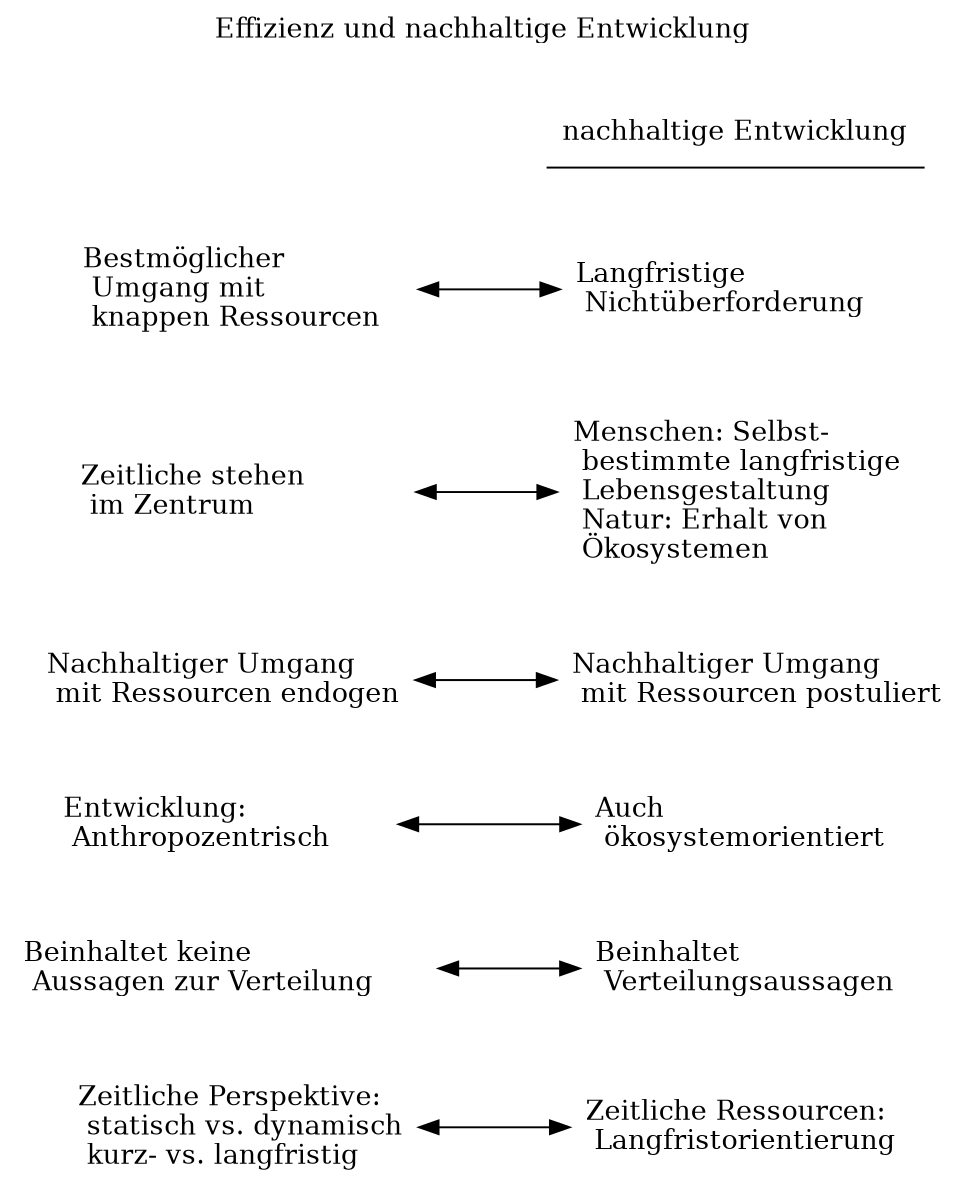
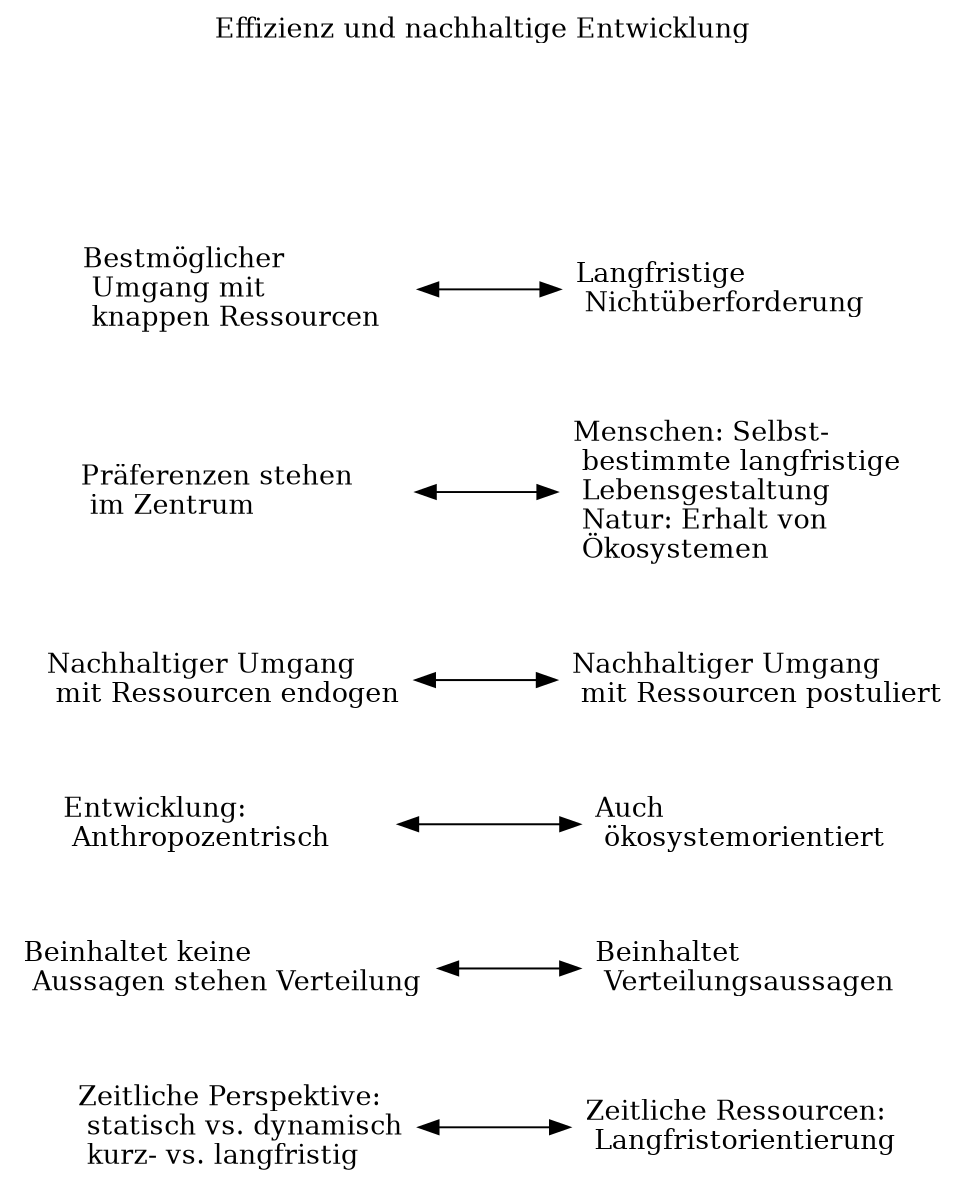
(736, 133) -> none
(241, 492) -> (241, 492)
(223, 968) -> (223, 968)
